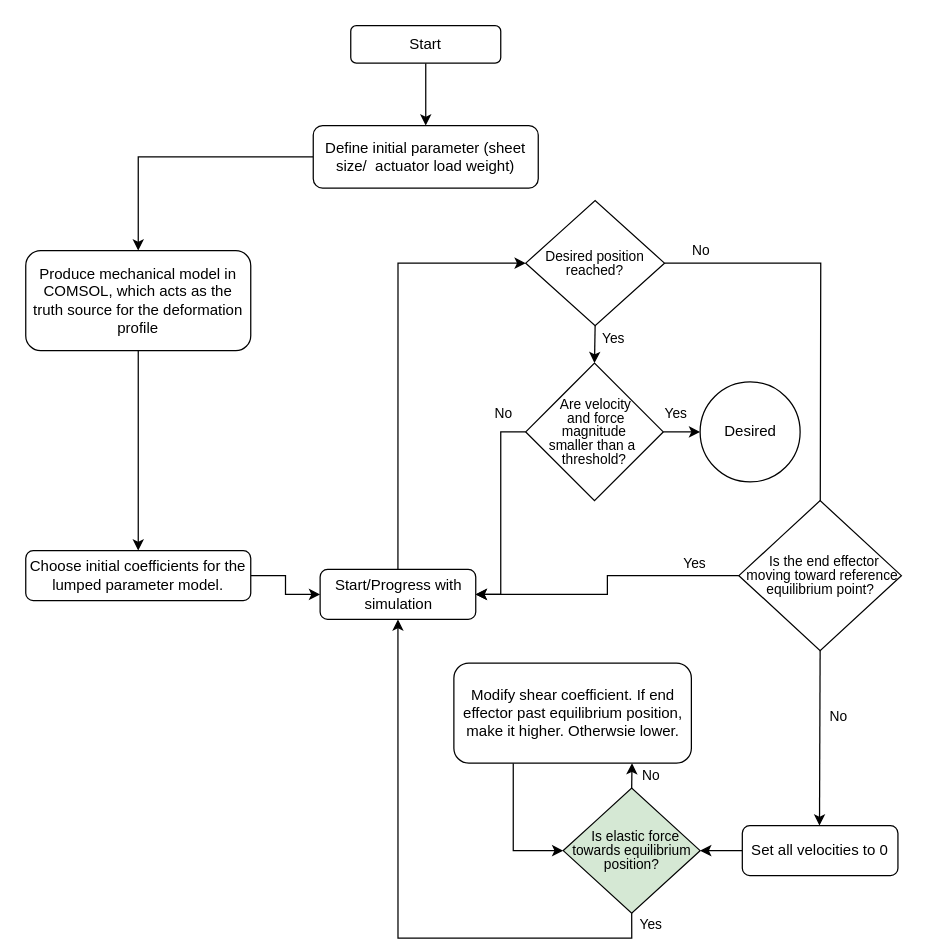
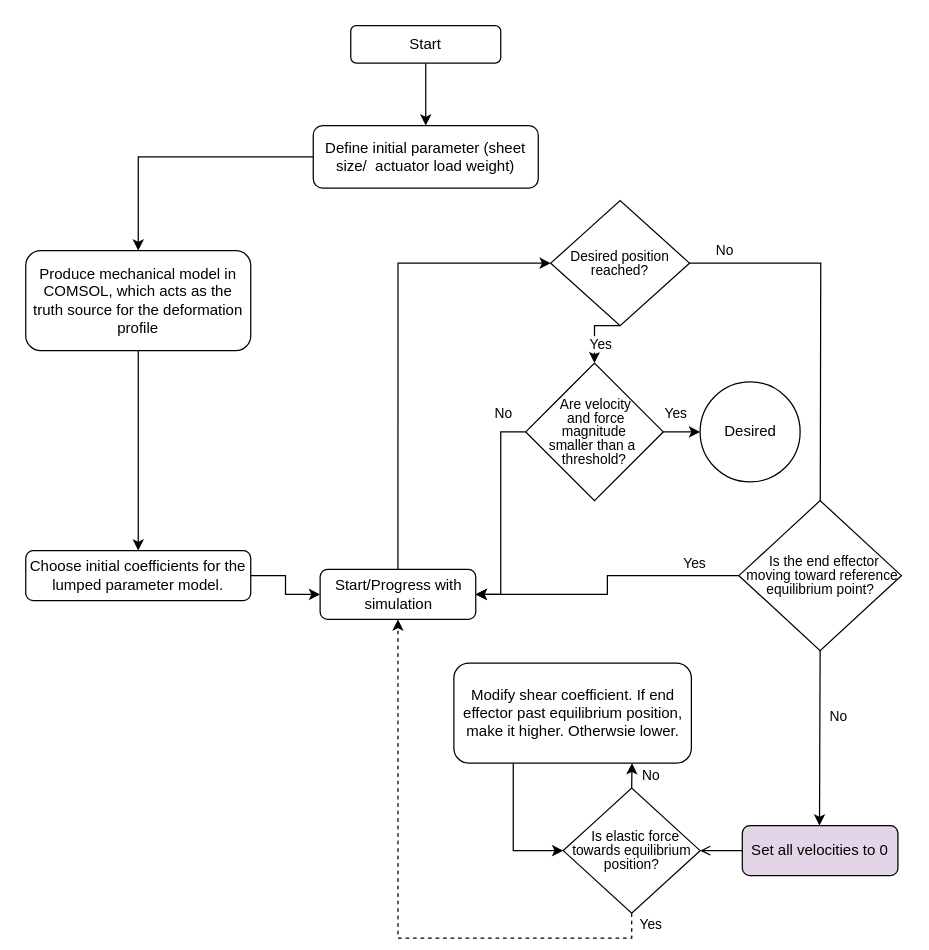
(595, 263) -> (620, 263)
(632, 851) -> (632, 851)
(710, 851) -> (707, 851)
(820, 851) -> (820, 851)
(398, 911) -> (398, 911)
